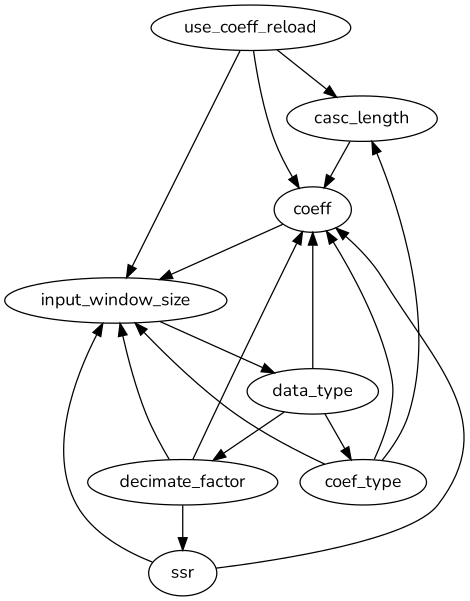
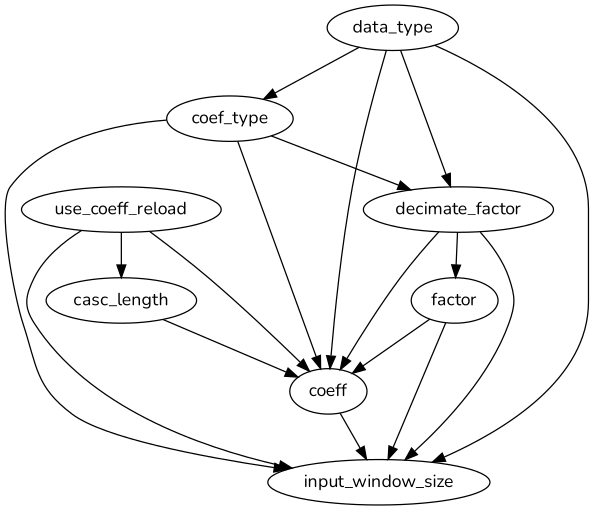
(417, 308) -> (335, 161)
(211, 345) -> (588, 249)
(183, 573) -> (455, 300)
